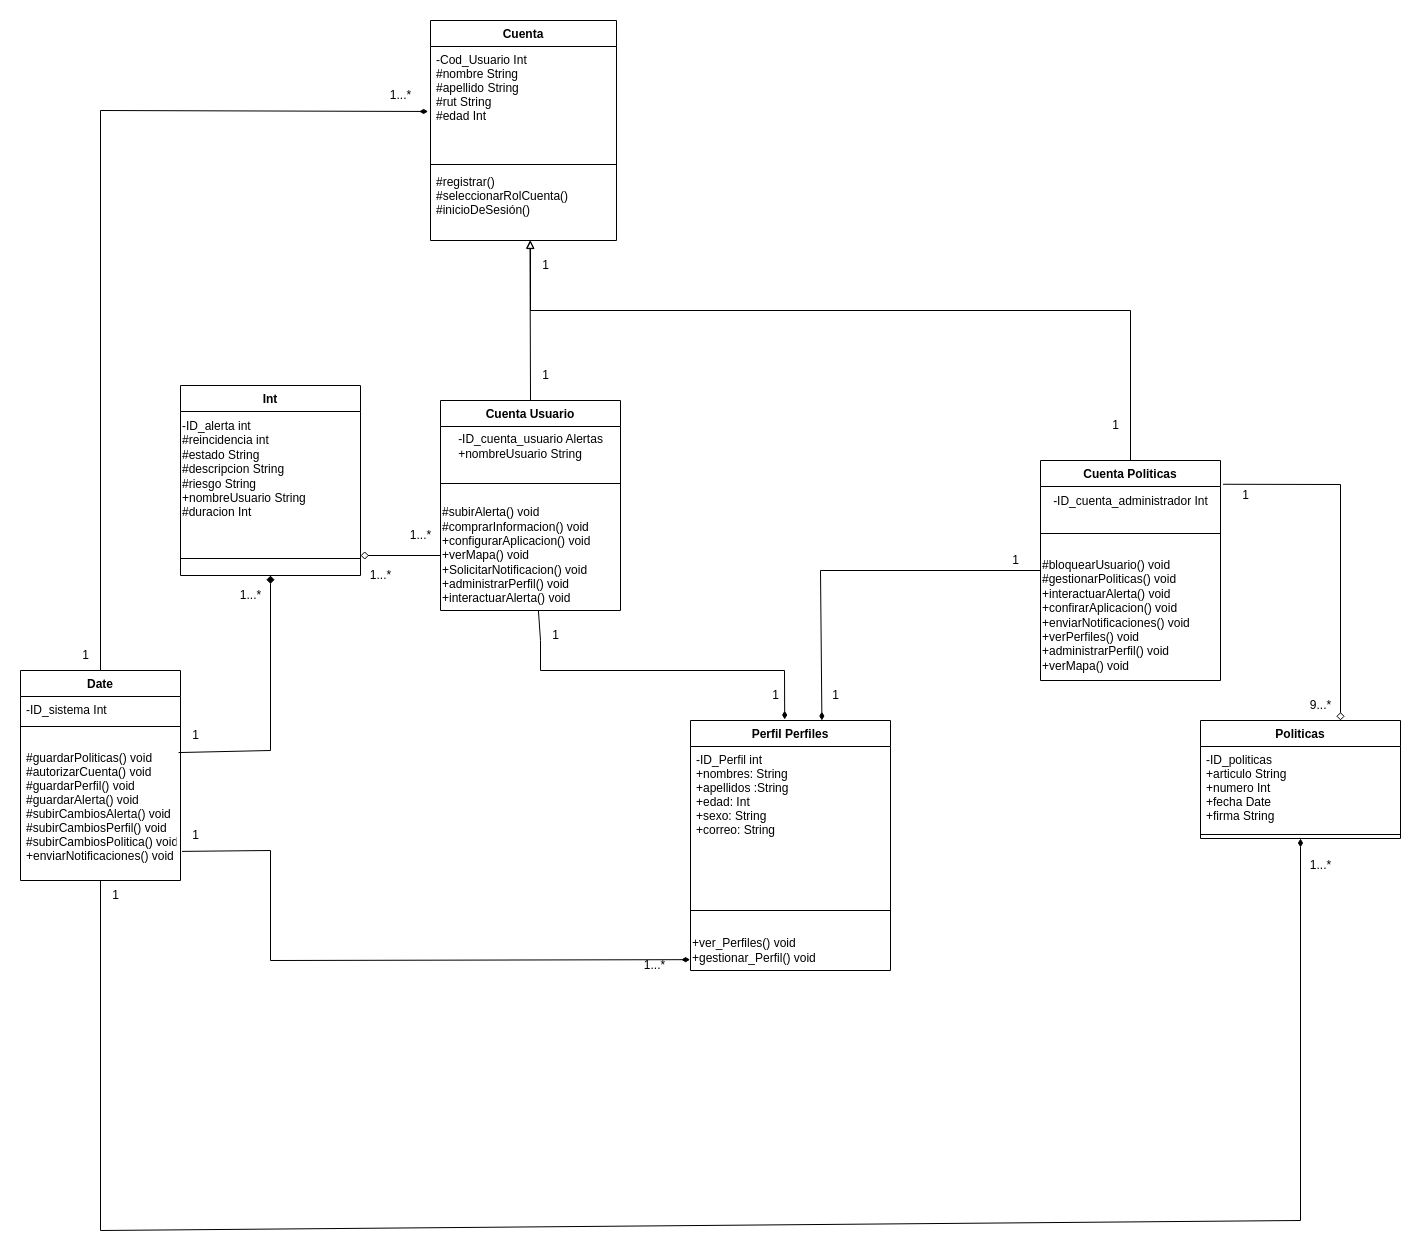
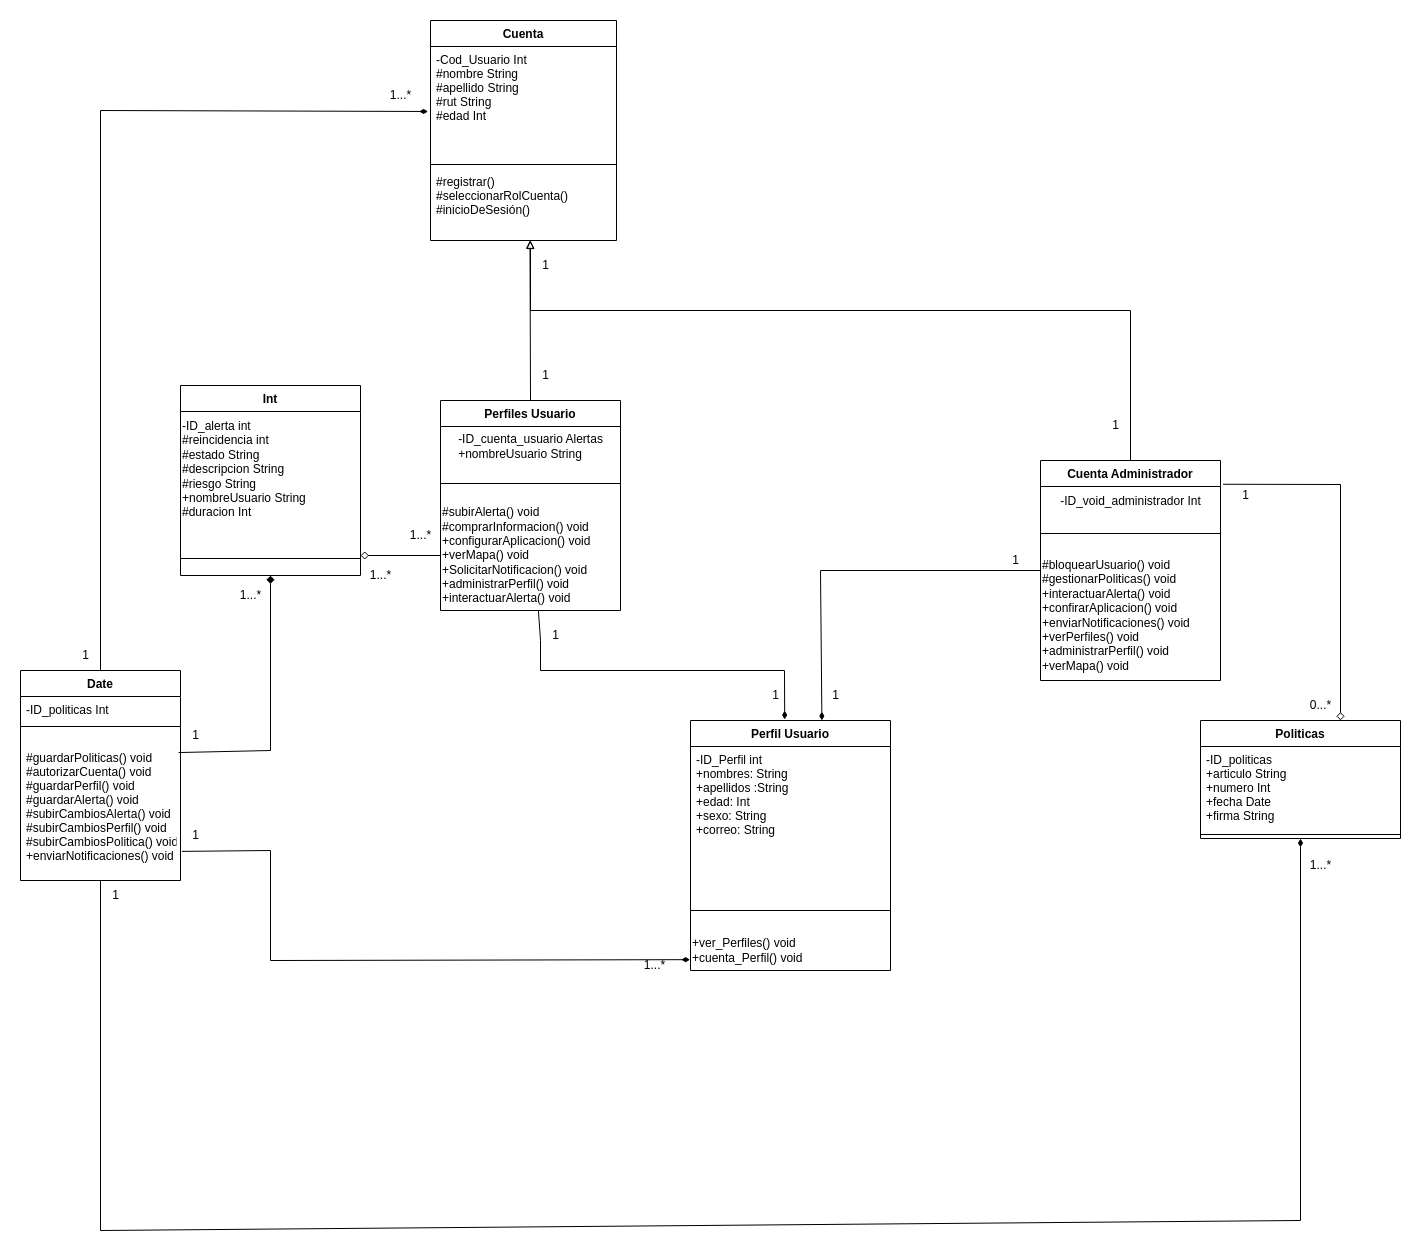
(530, 414) -> (530, 414)
(1130, 474) -> (1130, 474)
(1131, 502) -> (1131, 502)
(1321, 706) -> (1321, 706)
(73, 710) -> (77, 710)
(790, 734) -> (790, 734)
(765, 951) -> (757, 951)
